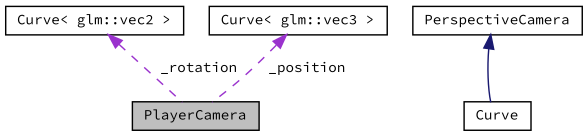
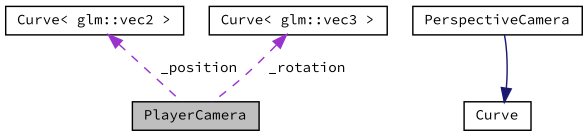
(195, 68) -> (195, 68)
(303, 68) -> (303, 68)
(488, 76) -> (507, 61)
